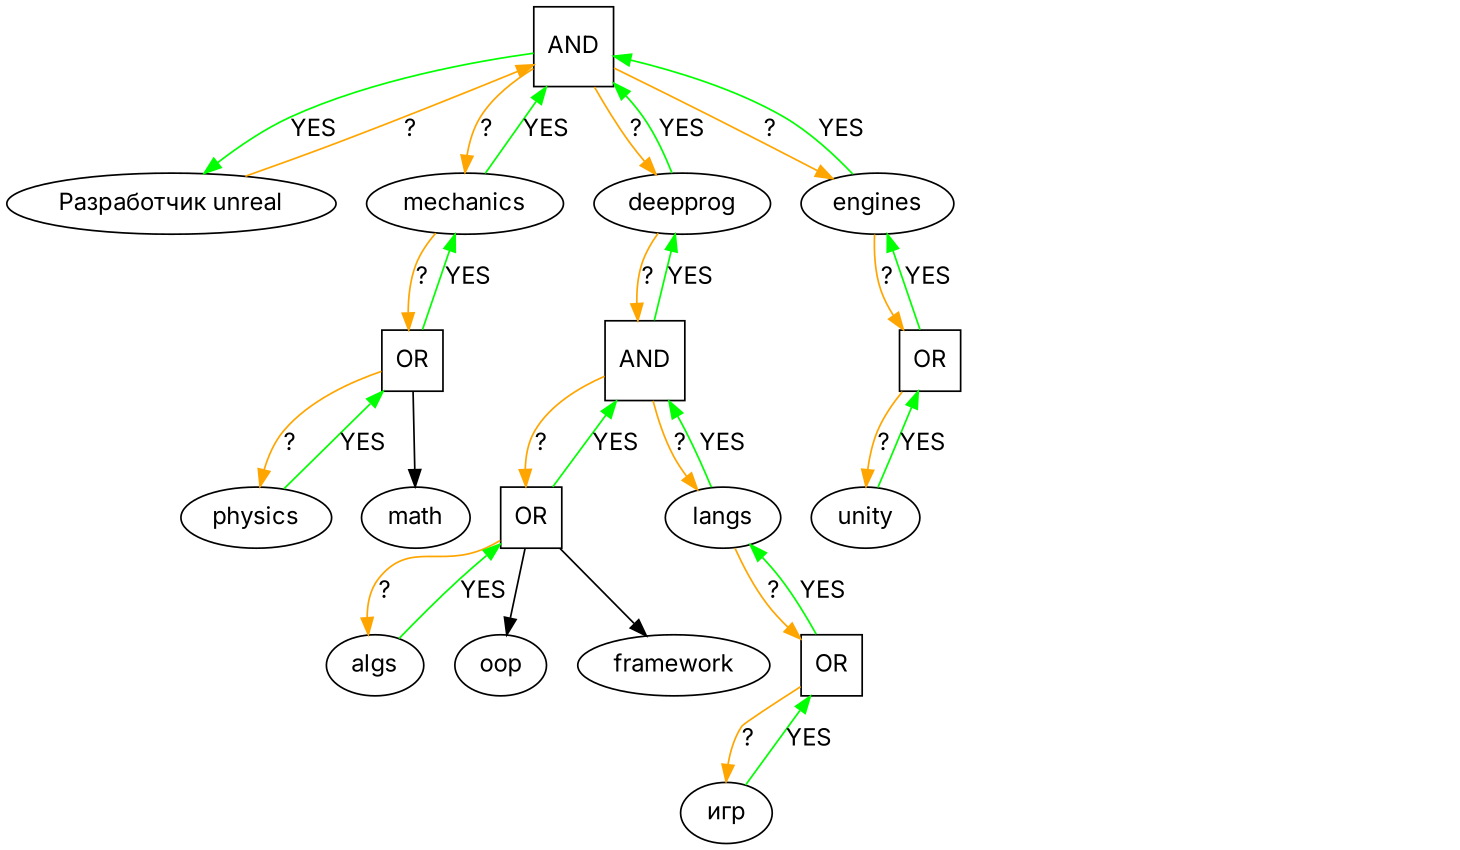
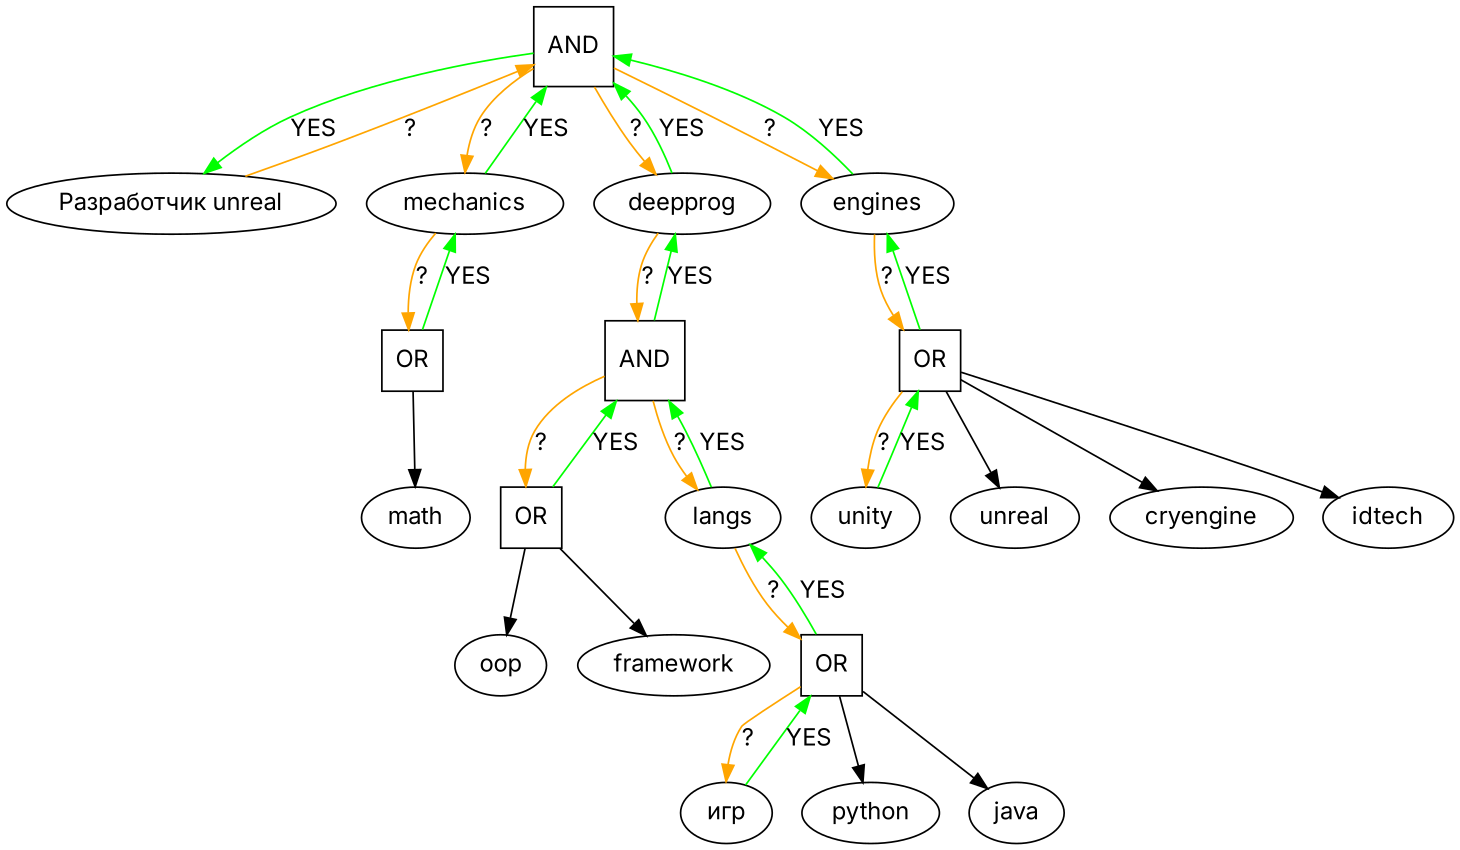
(256, 518) -> none
none -> (1015, 518)
none -> (1202, 518)
none -> (1388, 518)
(375, 665) -> none
none -> (871, 813)
none -> (1017, 813)
